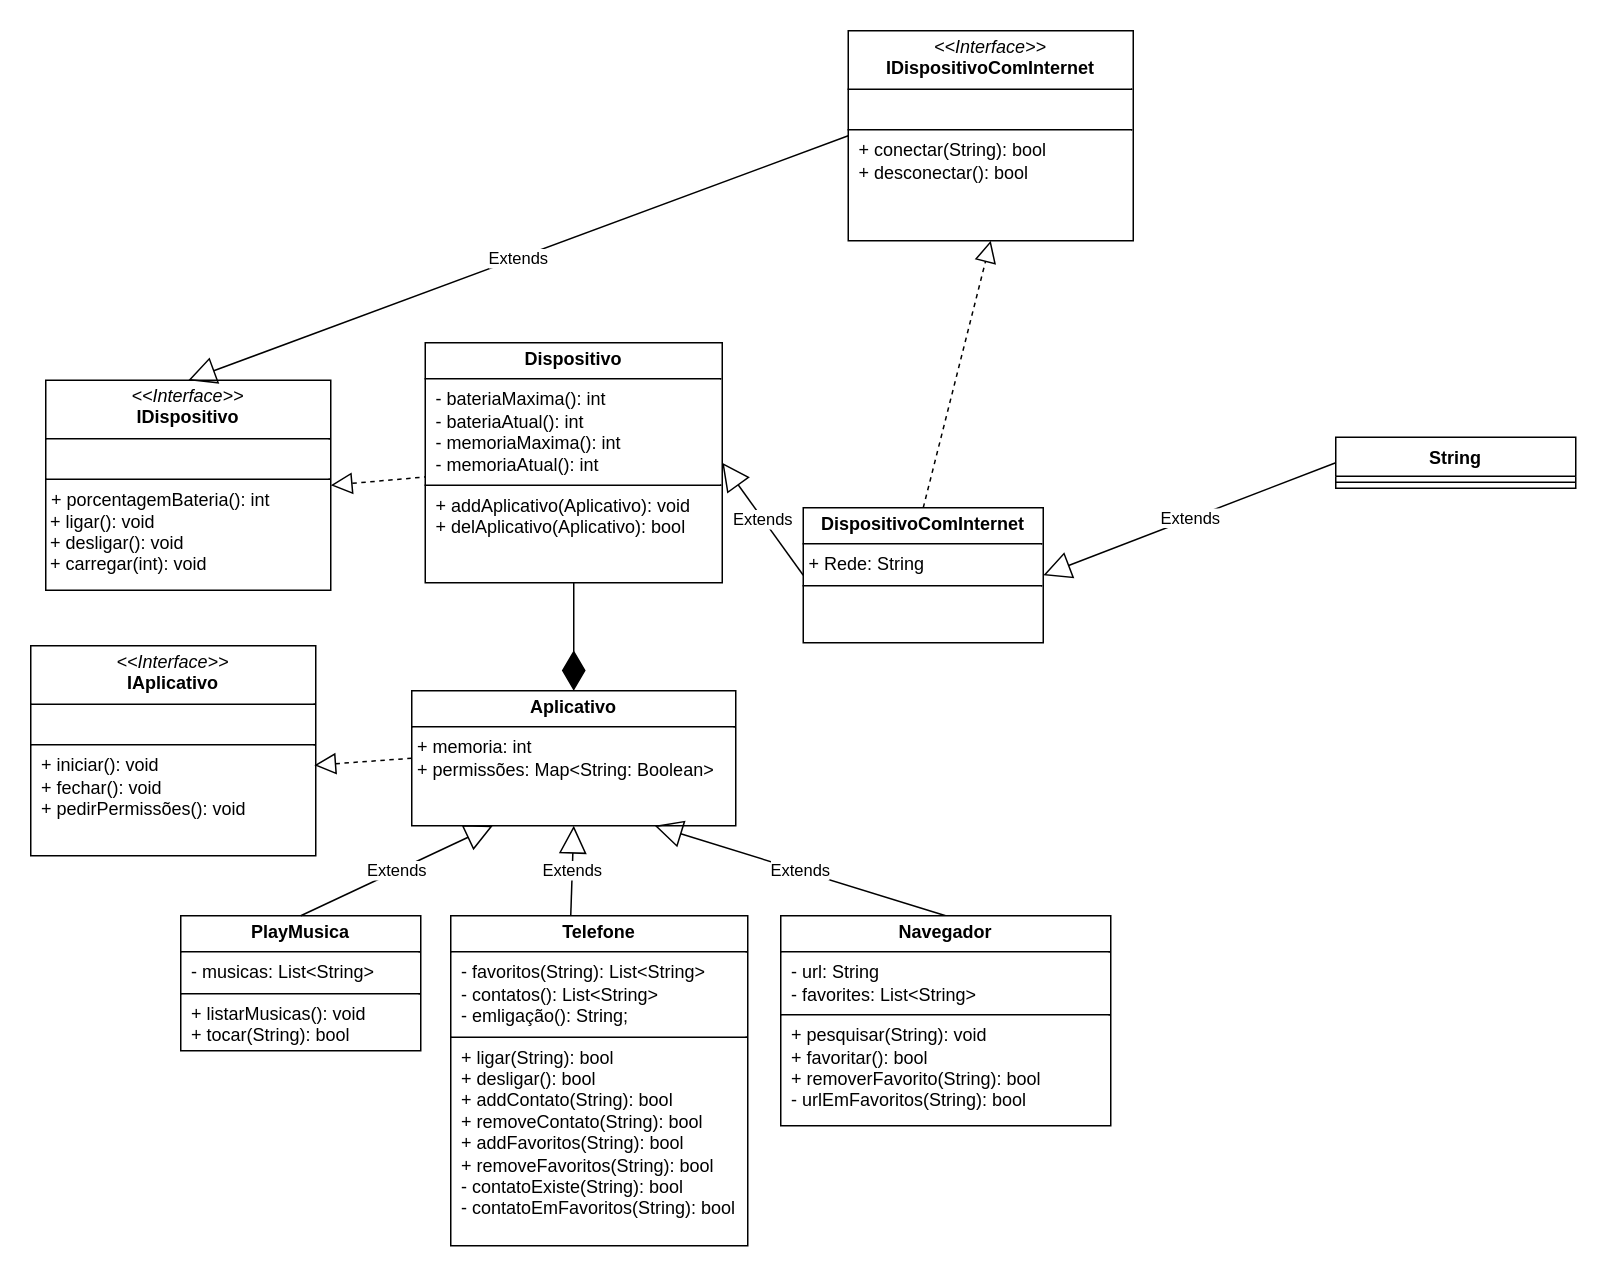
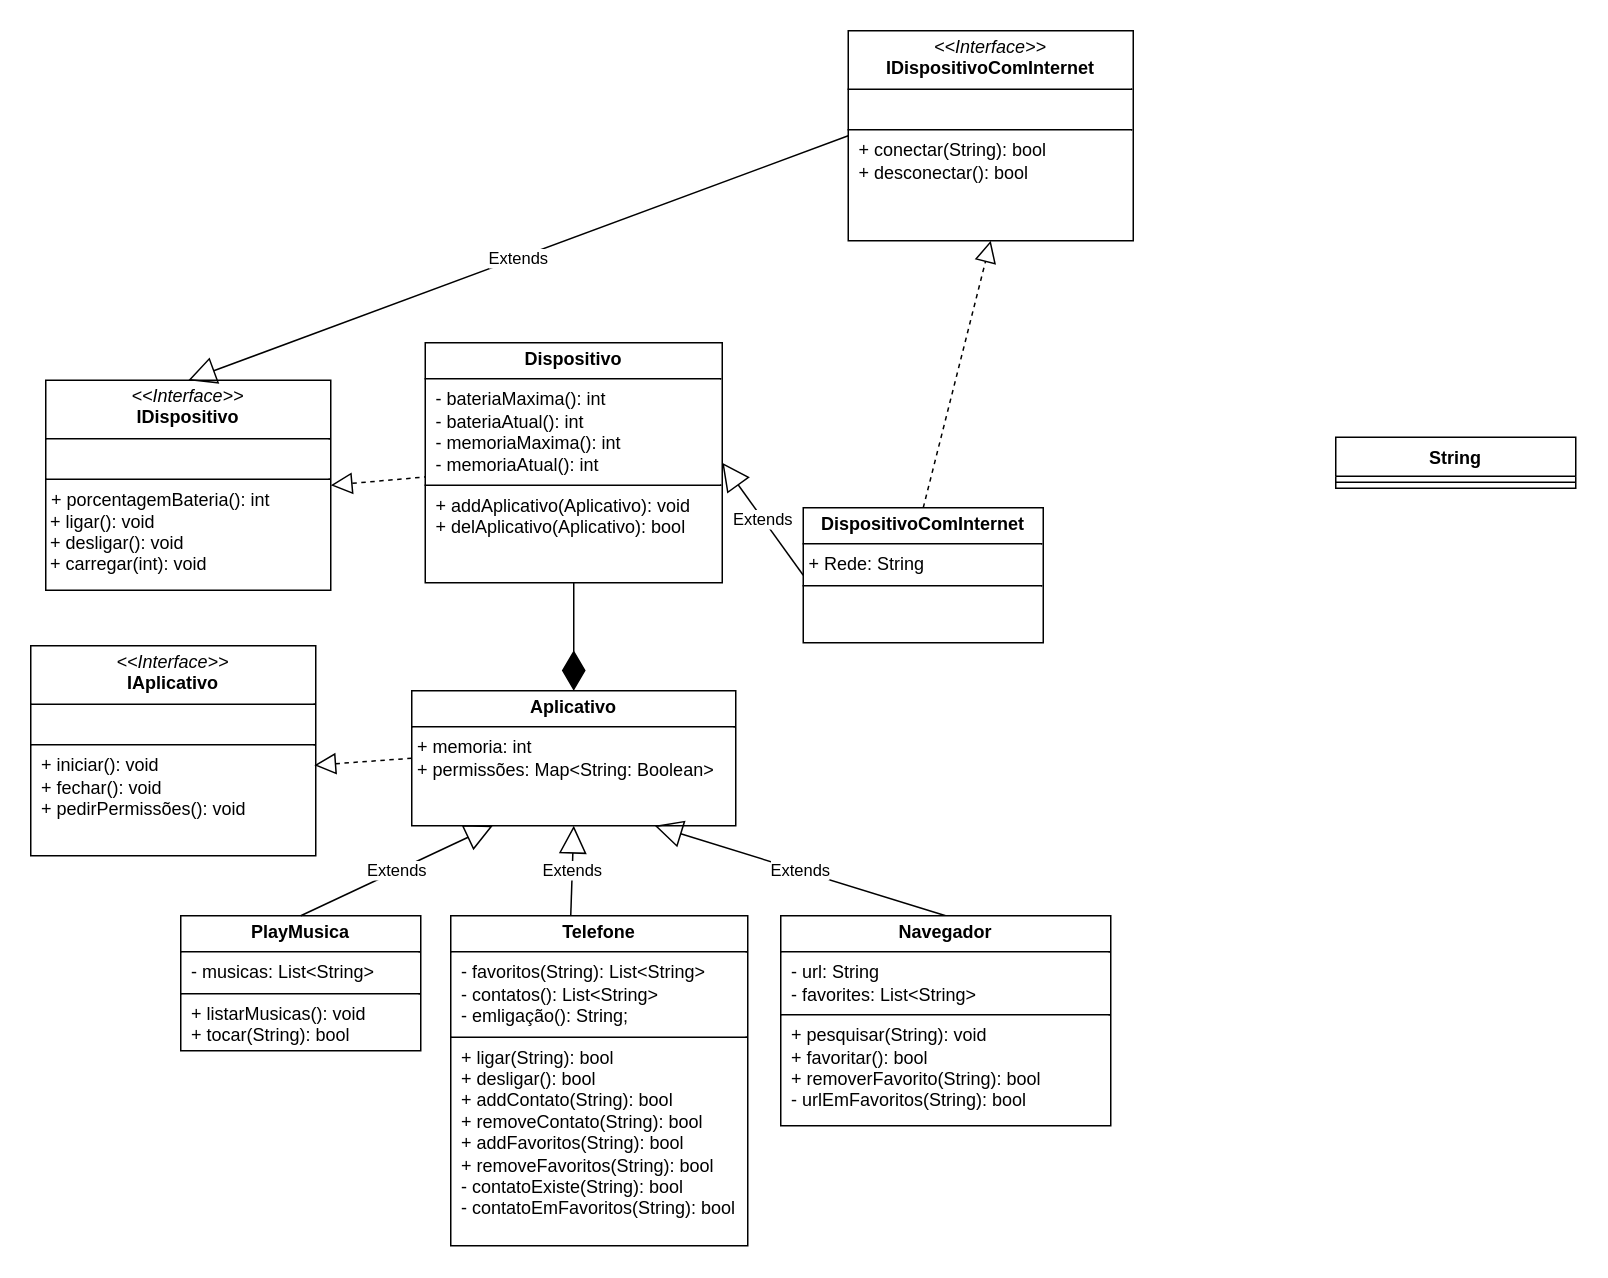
(1202, 514) -> none
